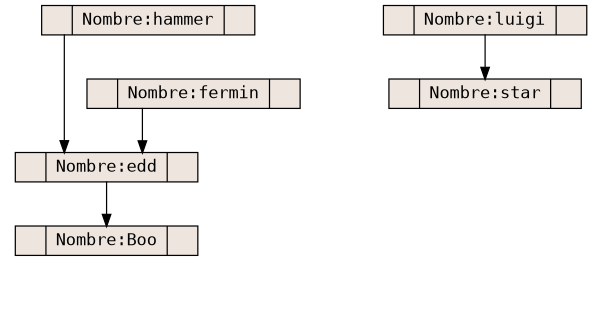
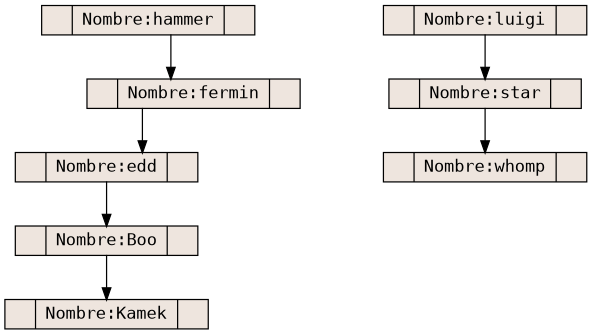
(64, 88) -> (171, 51)
none -> (485, 167)
none -> (107, 314)
